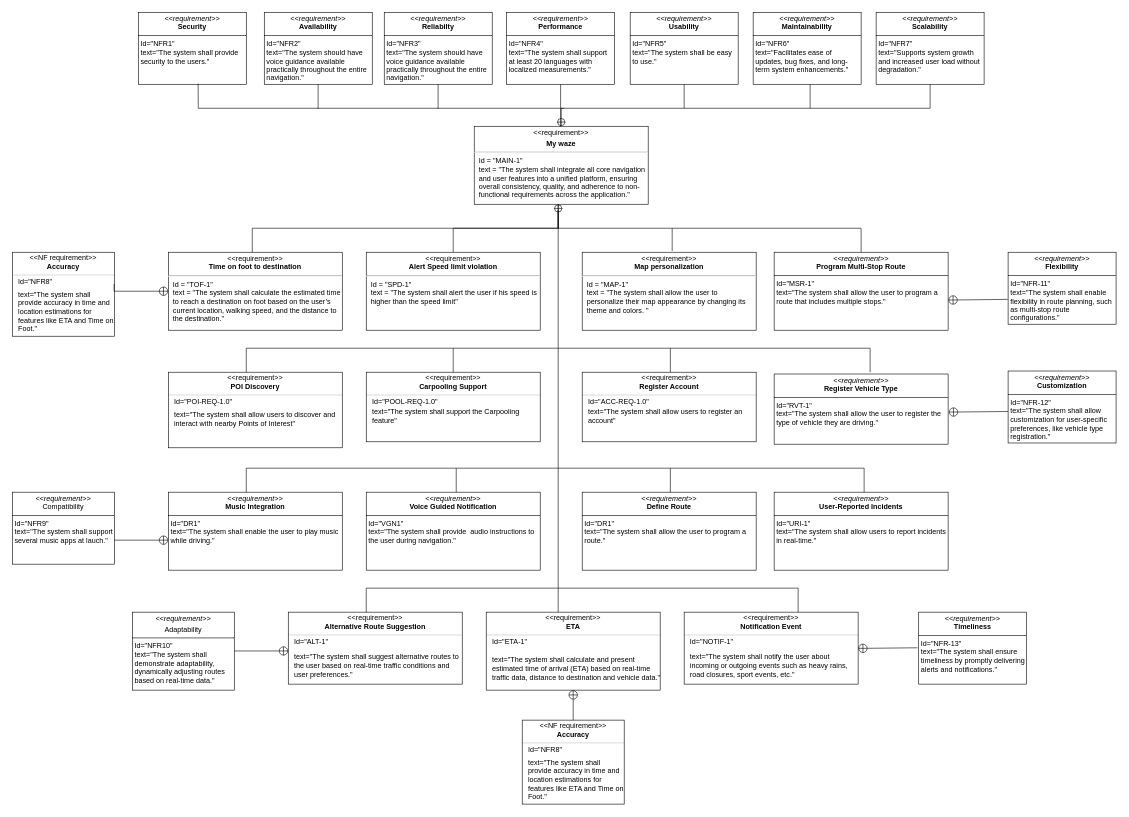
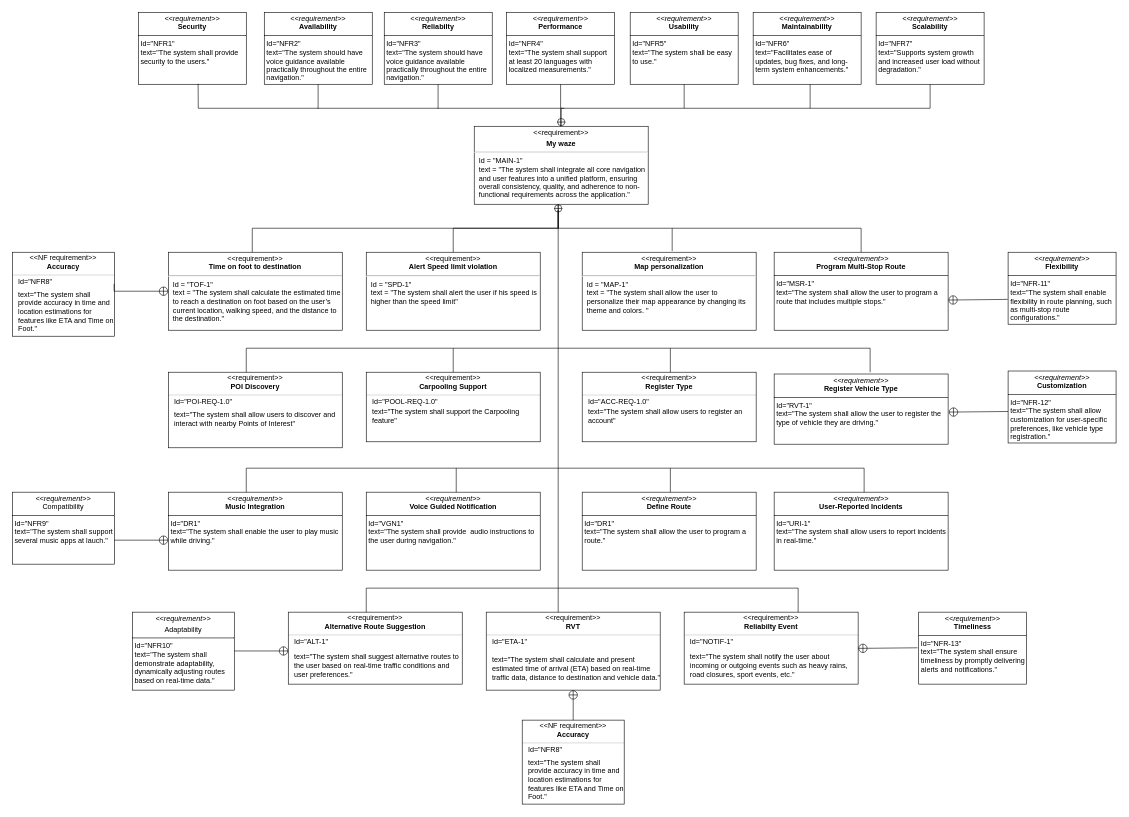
(669, 387) -> (669, 387)
(573, 627) -> (573, 627)
(771, 627) -> (771, 627)
